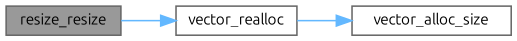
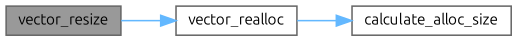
(64, 21) -> (64, 21)
(432, 21) -> (432, 21)
